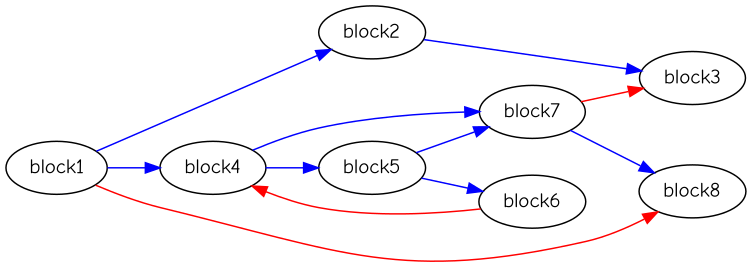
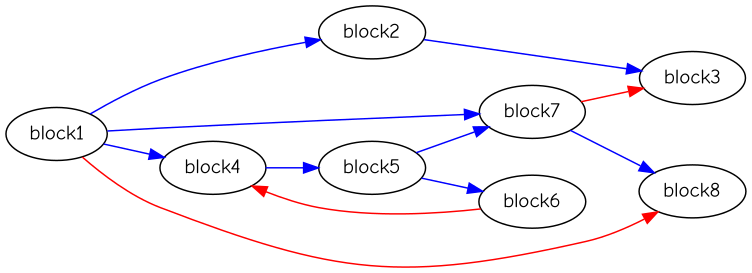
(357, 121) -> (286, 122)
